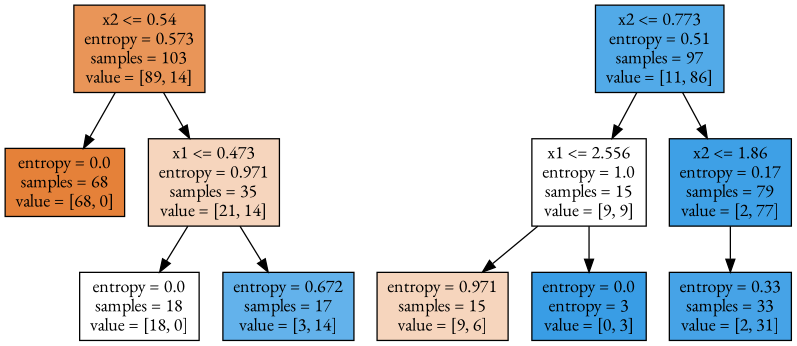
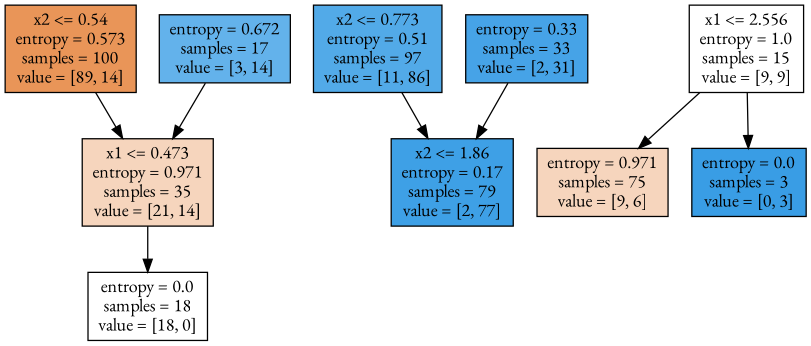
(139, 49) -> (71, 49)
(628, 110) -> none
(65, 182) -> none
(730, 243) -> (495, 105)
(251, 244) -> (192, 105)
(443, 306) -> (603, 182)
(589, 306) -> (749, 182)
